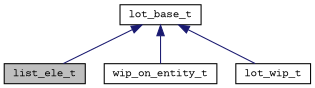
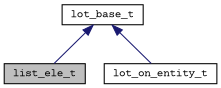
(161, 74) -> (161, 74)
(273, 74) -> none
